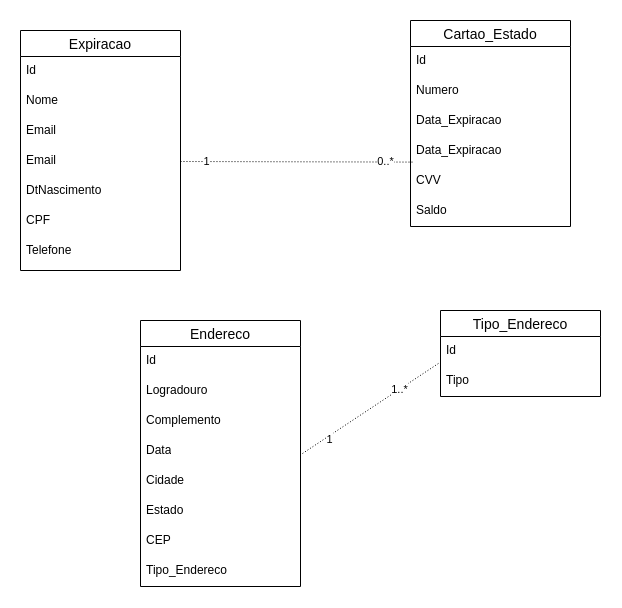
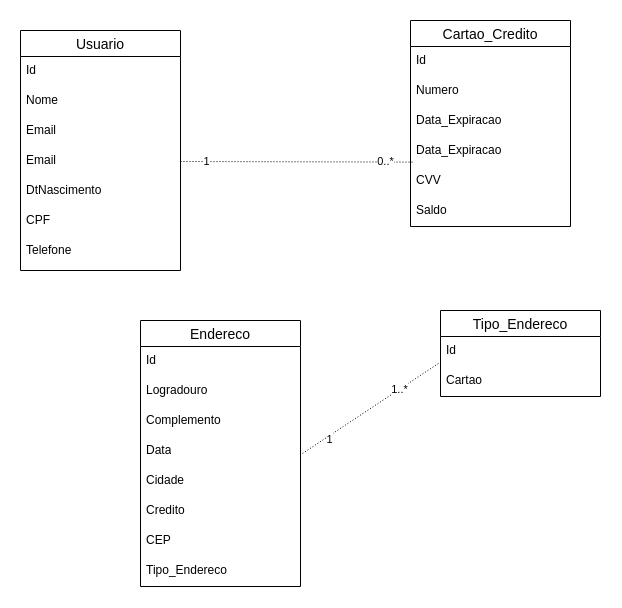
(490, 34) -> (490, 34)
(100, 44) -> (100, 44)
(458, 381) -> (467, 381)
(167, 511) -> (168, 511)
